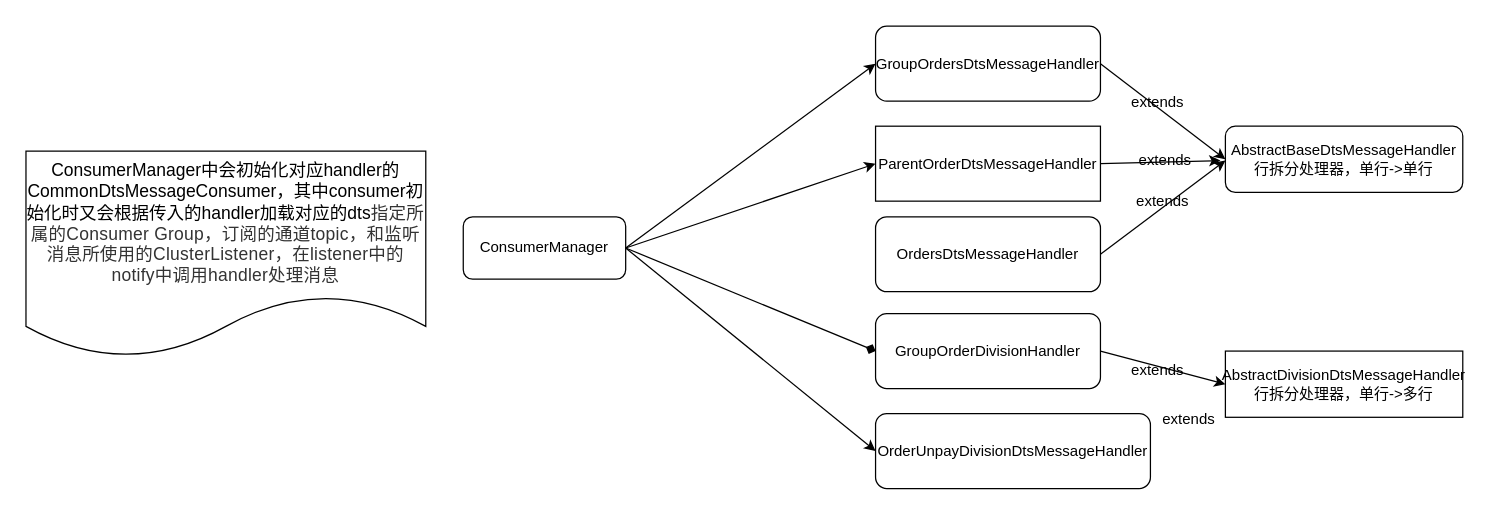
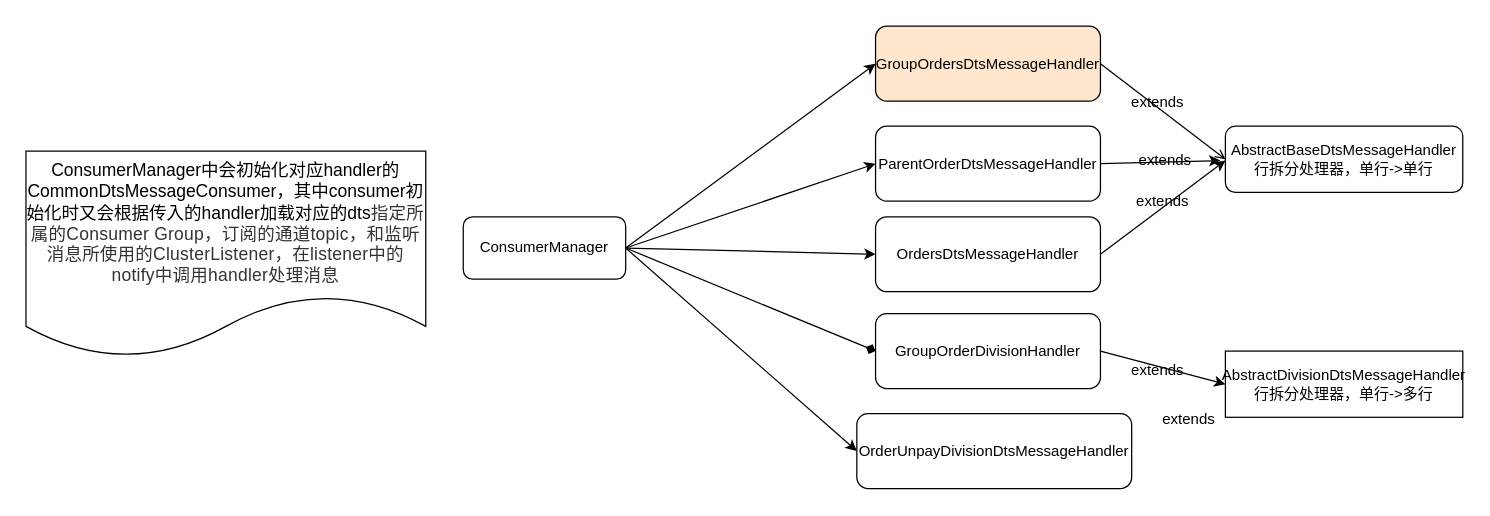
(988, 64) -> (988, 64)
(1218, 153) -> (1219, 155)
(988, 164) -> (988, 164)
none -> (750, 251)
(1013, 451) -> (994, 451)
